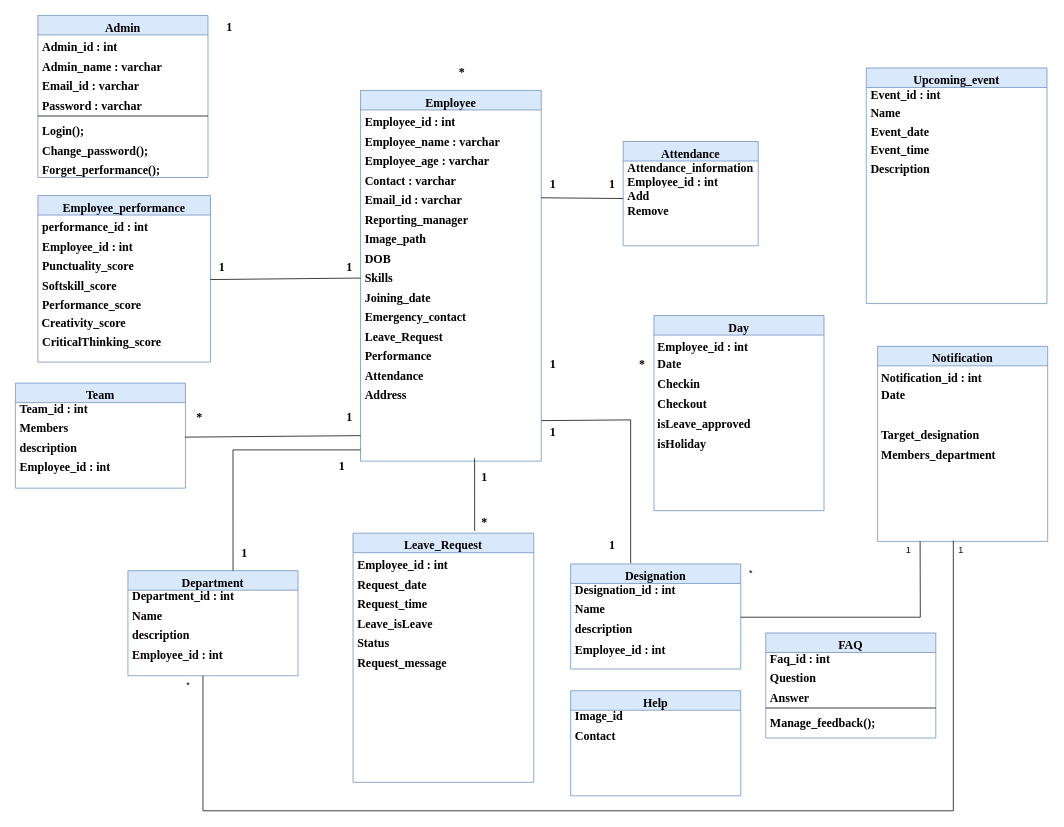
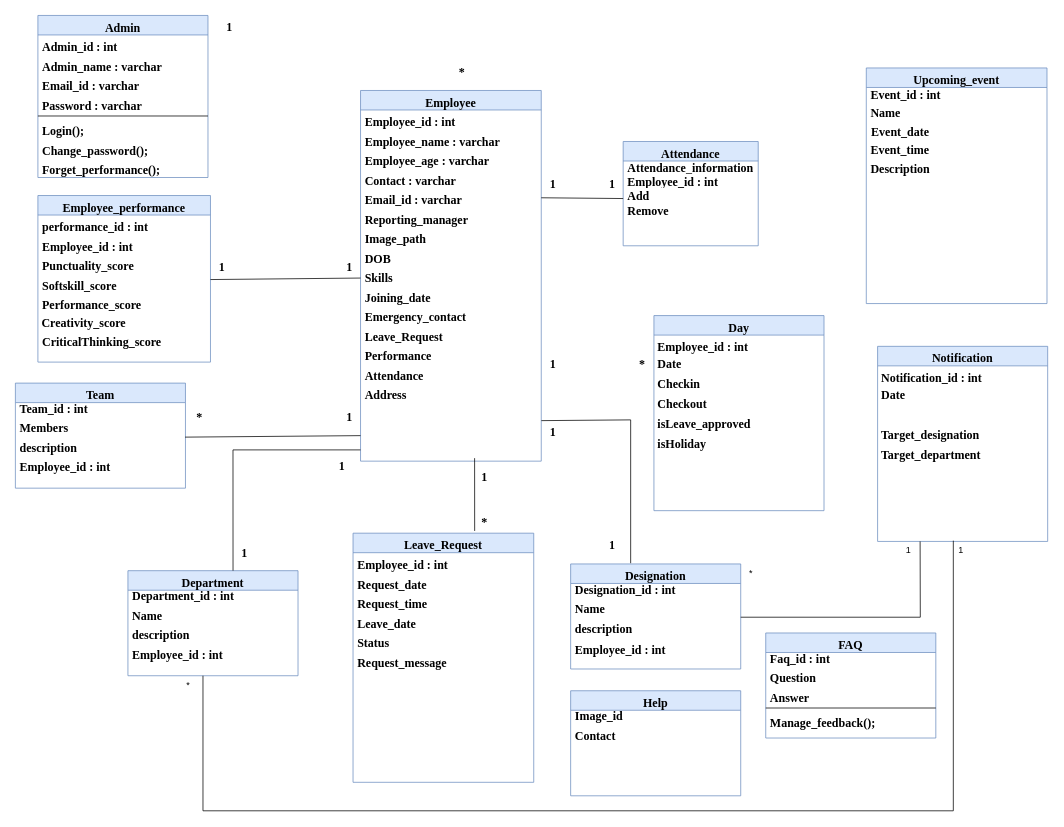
(941, 455) -> (938, 455)
(399, 623) -> (391, 623)
